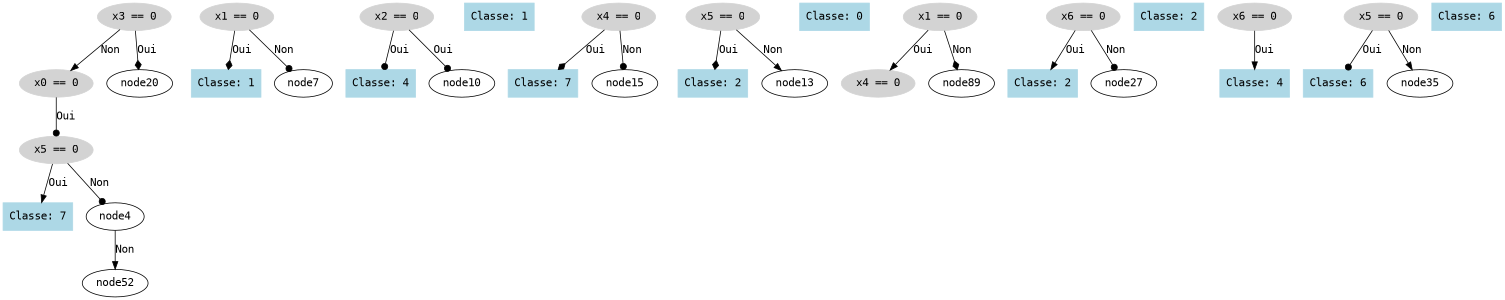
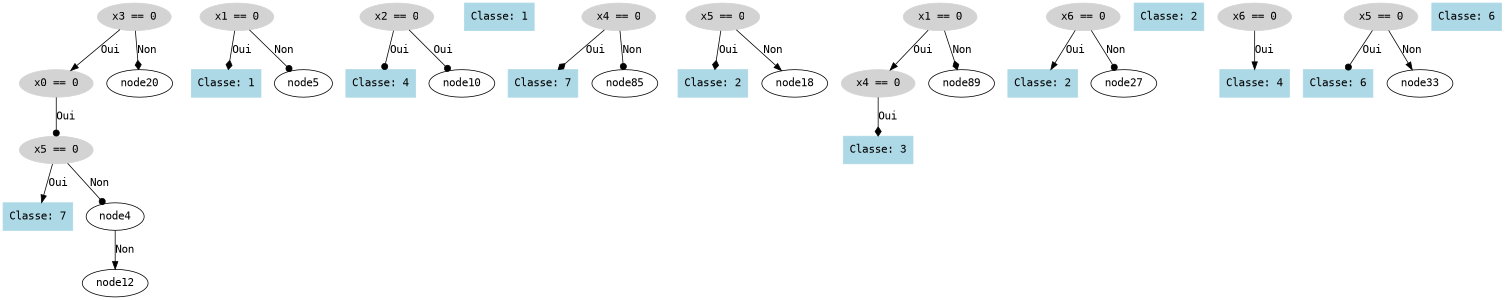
(835, 17) -> none
(110, 50) -> (110, 50)
(147, 50) -> (147, 50)
(303, 83) -> (303, 83)
(625, 83) -> (625, 83)
(795, 83) -> (795, 83)
(1420, 83) -> (1420, 83)
none -> (878, 150)
(115, 283) -> (115, 283)
